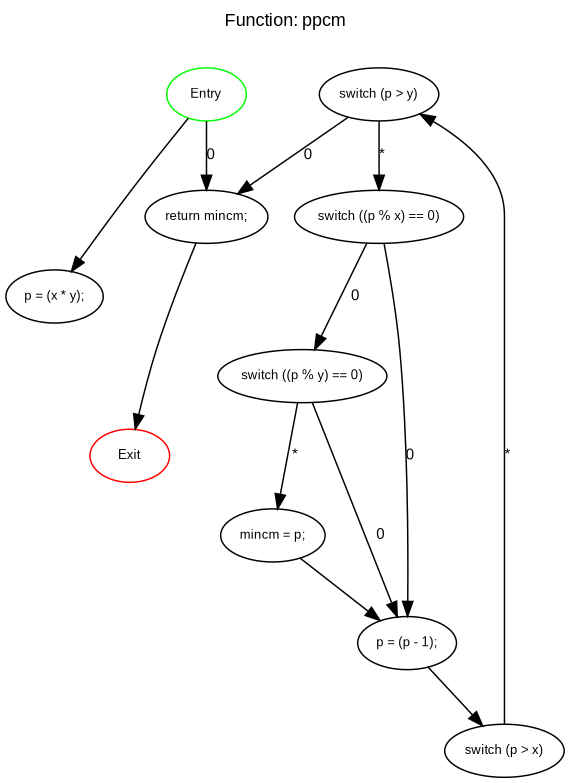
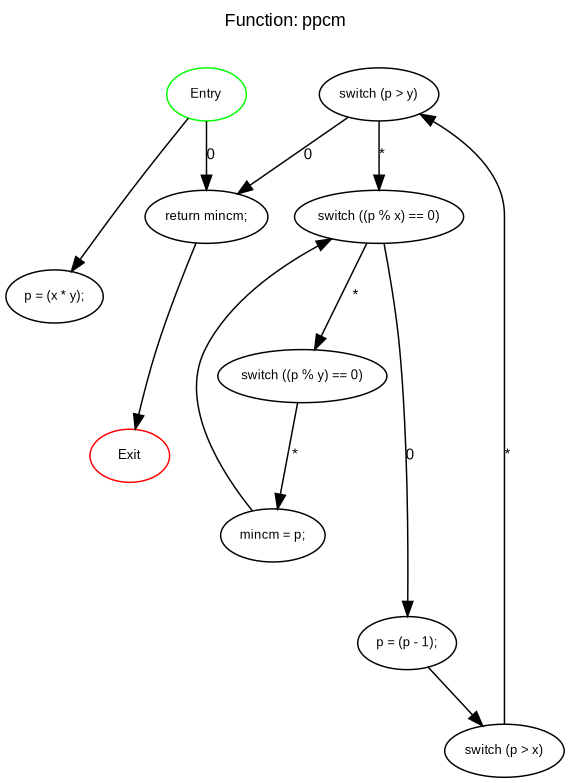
(355, 296) -> (355, 296)
(352, 503) -> none
(334, 585) -> (202, 359)
